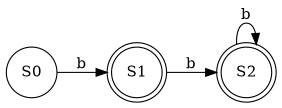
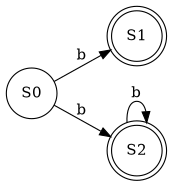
(186, 72) -> (78, 118)
